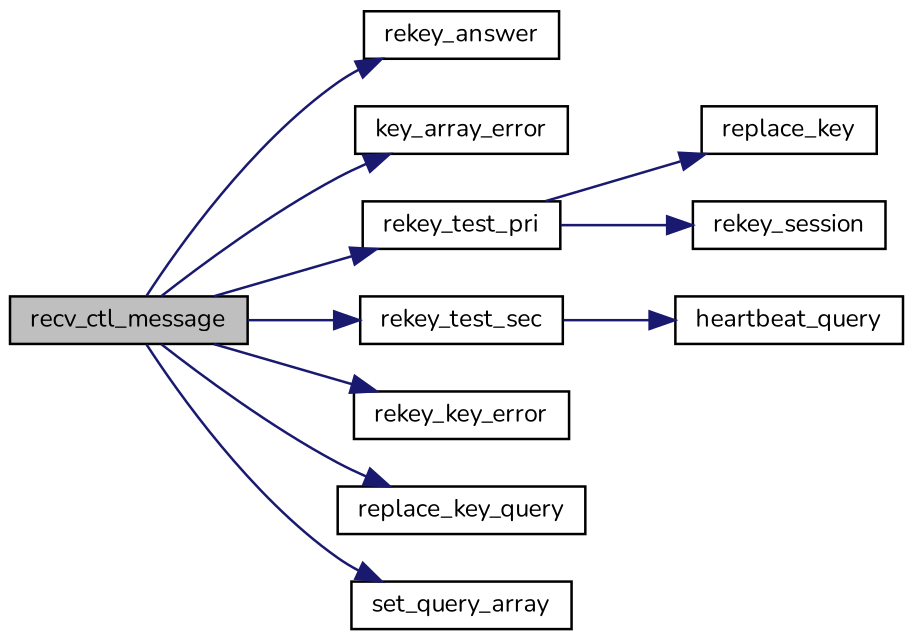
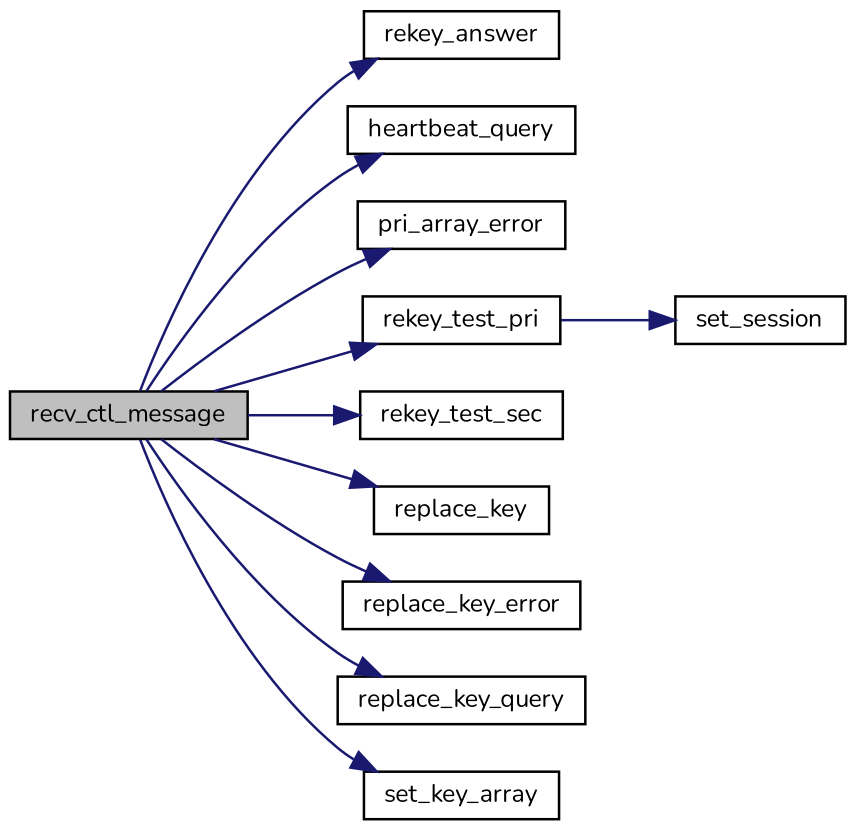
(462, 130) -> (462, 225)
(613, 181) -> (283, 459)
(789, 225) -> (760, 320)
(607, 320) -> (241, 267)
(462, 415) -> (462, 605)
(462, 605) -> (462, 795)
